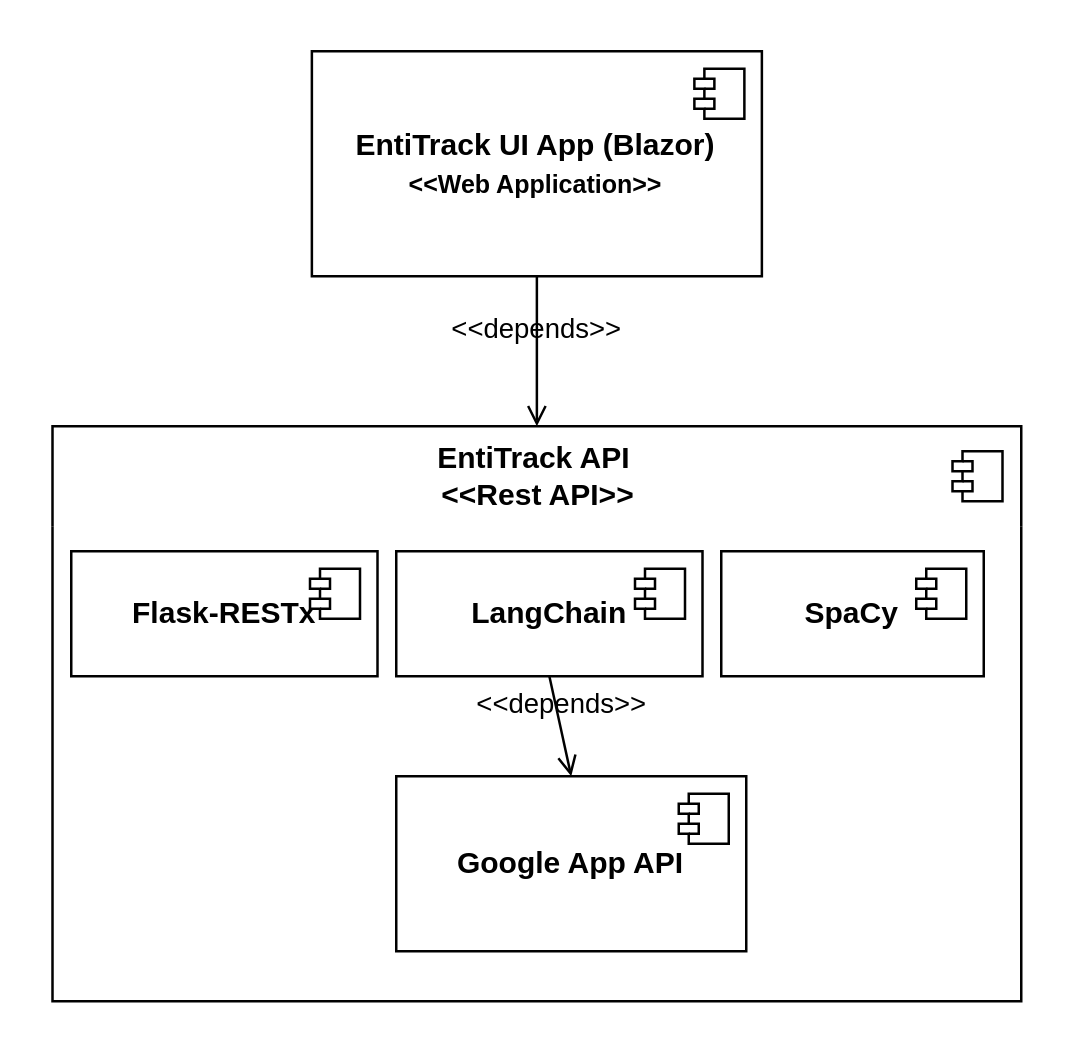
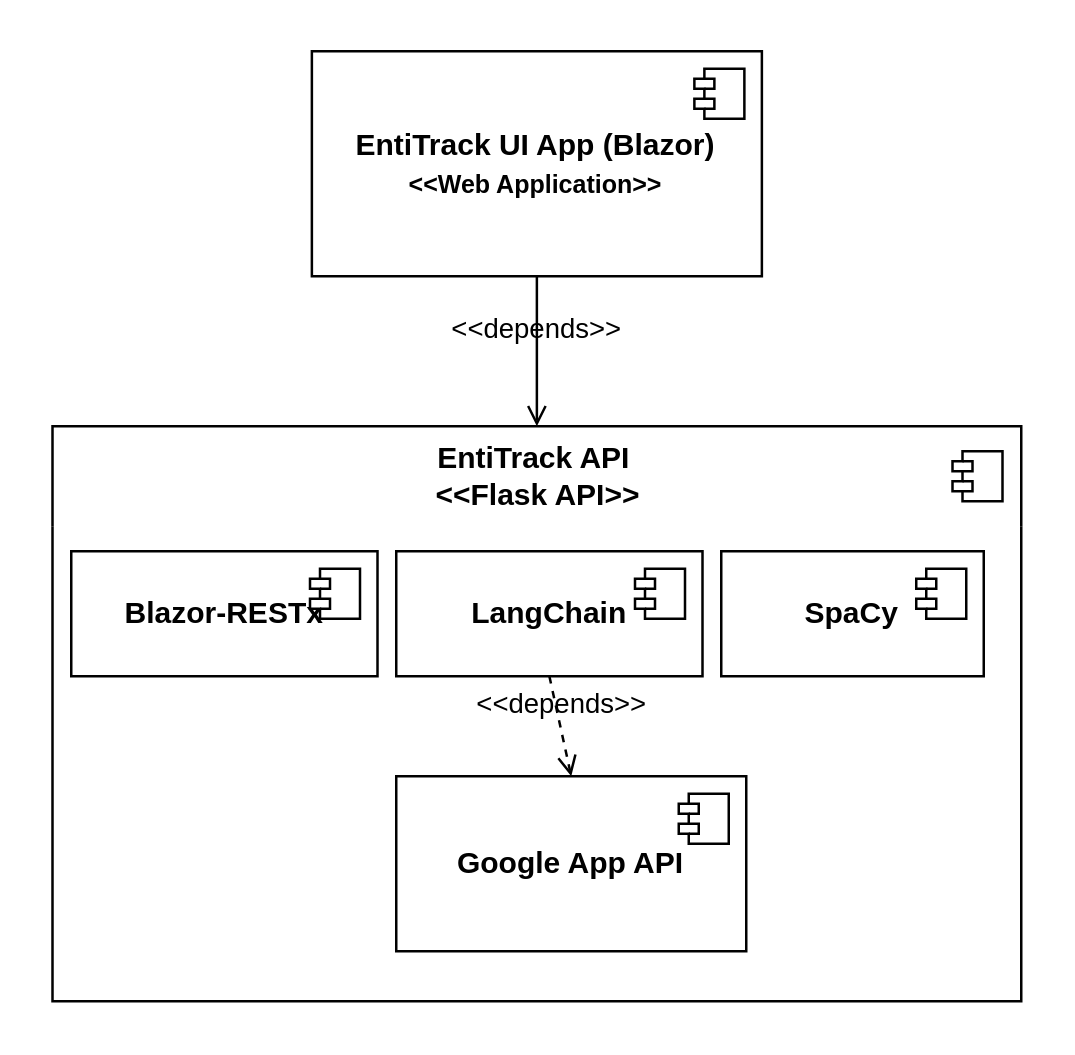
(539, 476) -> (539, 476)
(225, 614) -> (225, 614)
(559, 721) -> (559, 721)
